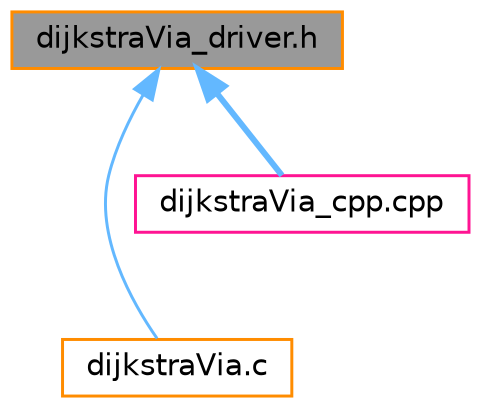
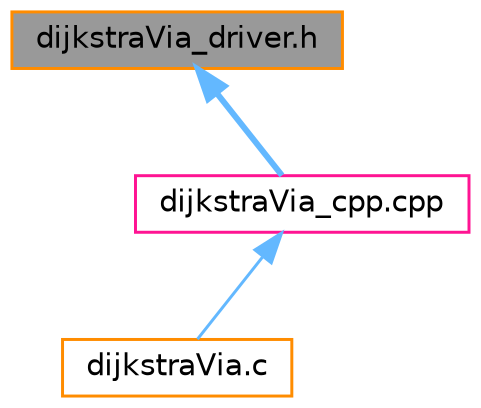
(106, 219) -> (230, 298)
